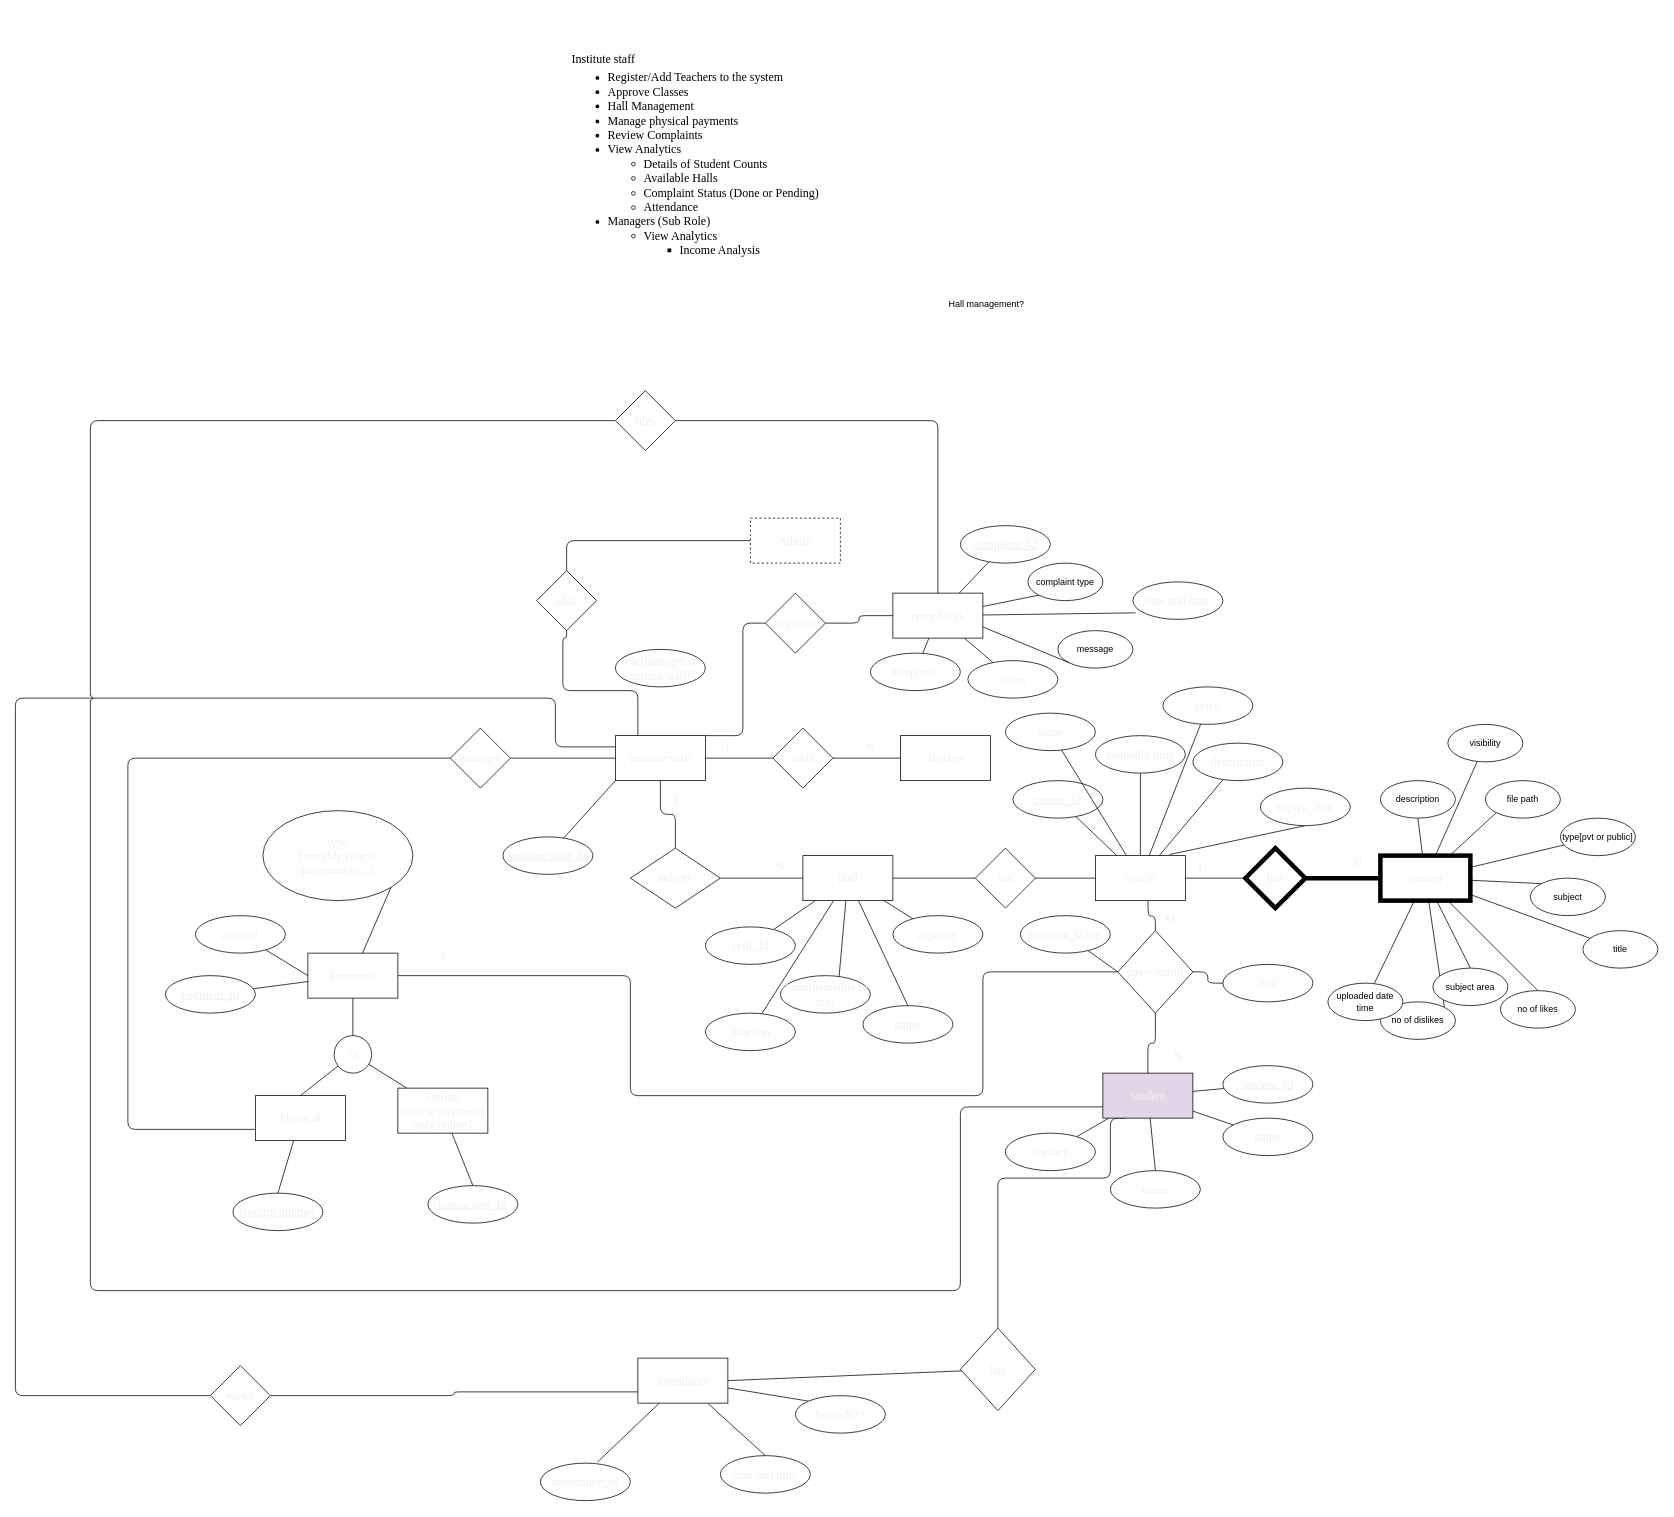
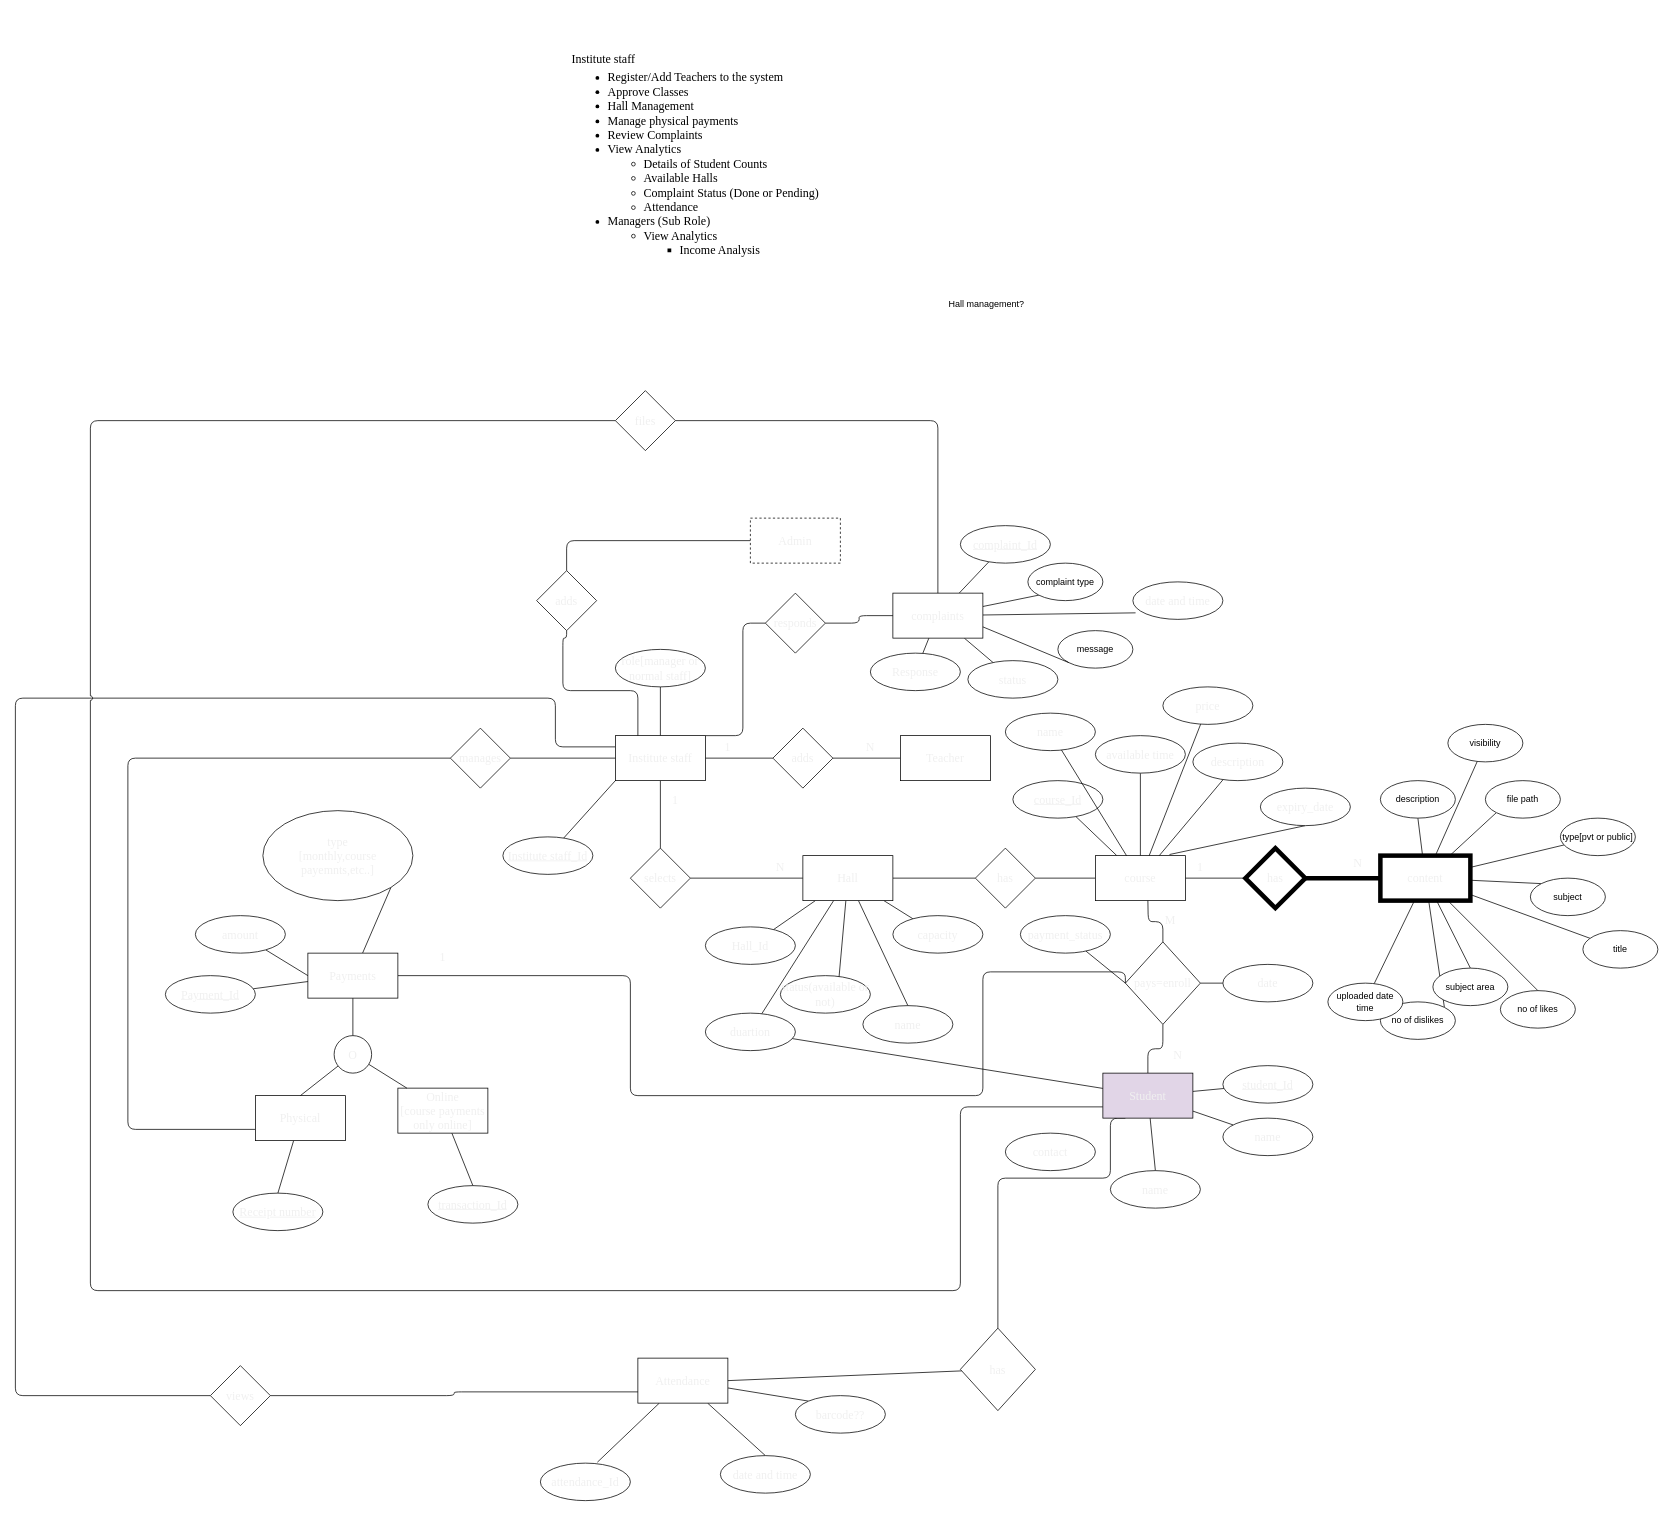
none -> (660, 711)
(675, 878) -> (660, 878)
(1155, 972) -> (1163, 983)
(1092, 1127) -> (948, 1063)
